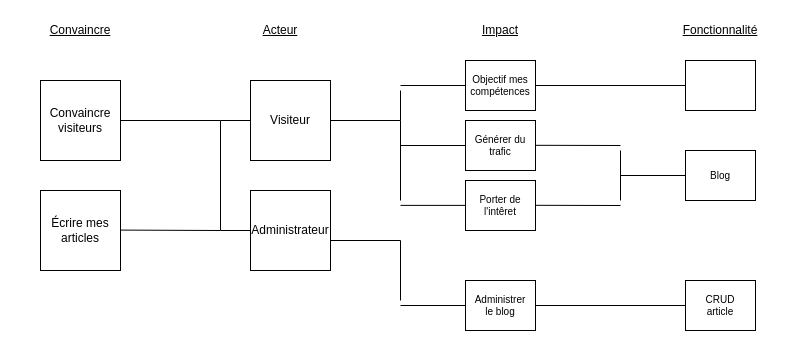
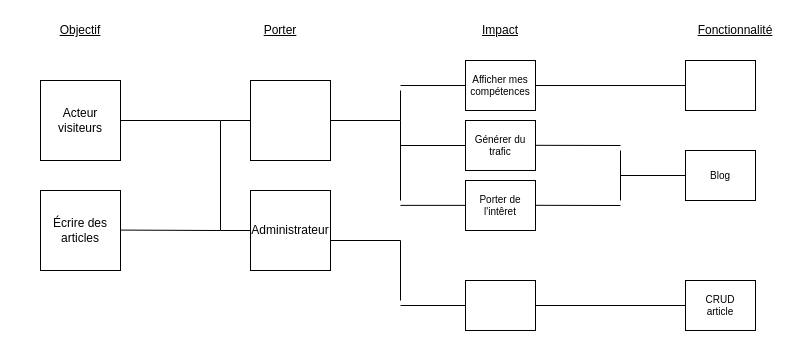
(81, 31) -> (81, 31)
(281, 31) -> (281, 31)
(721, 31) -> (736, 31)
(501, 86) -> (501, 86)
(81, 121) -> (81, 121)
(291, 121) -> none
(81, 231) -> (81, 231)
(501, 306) -> none
